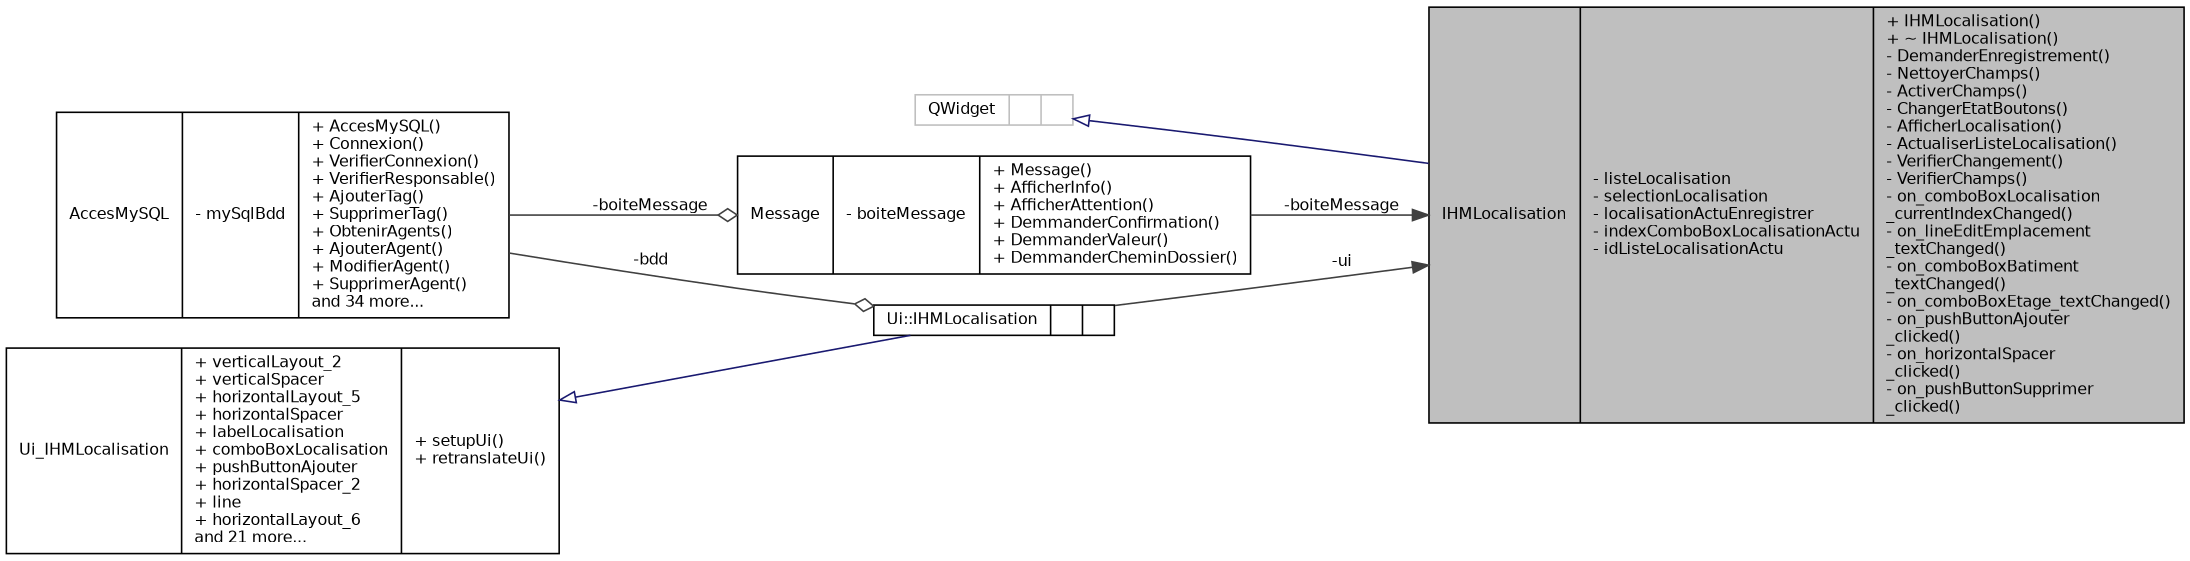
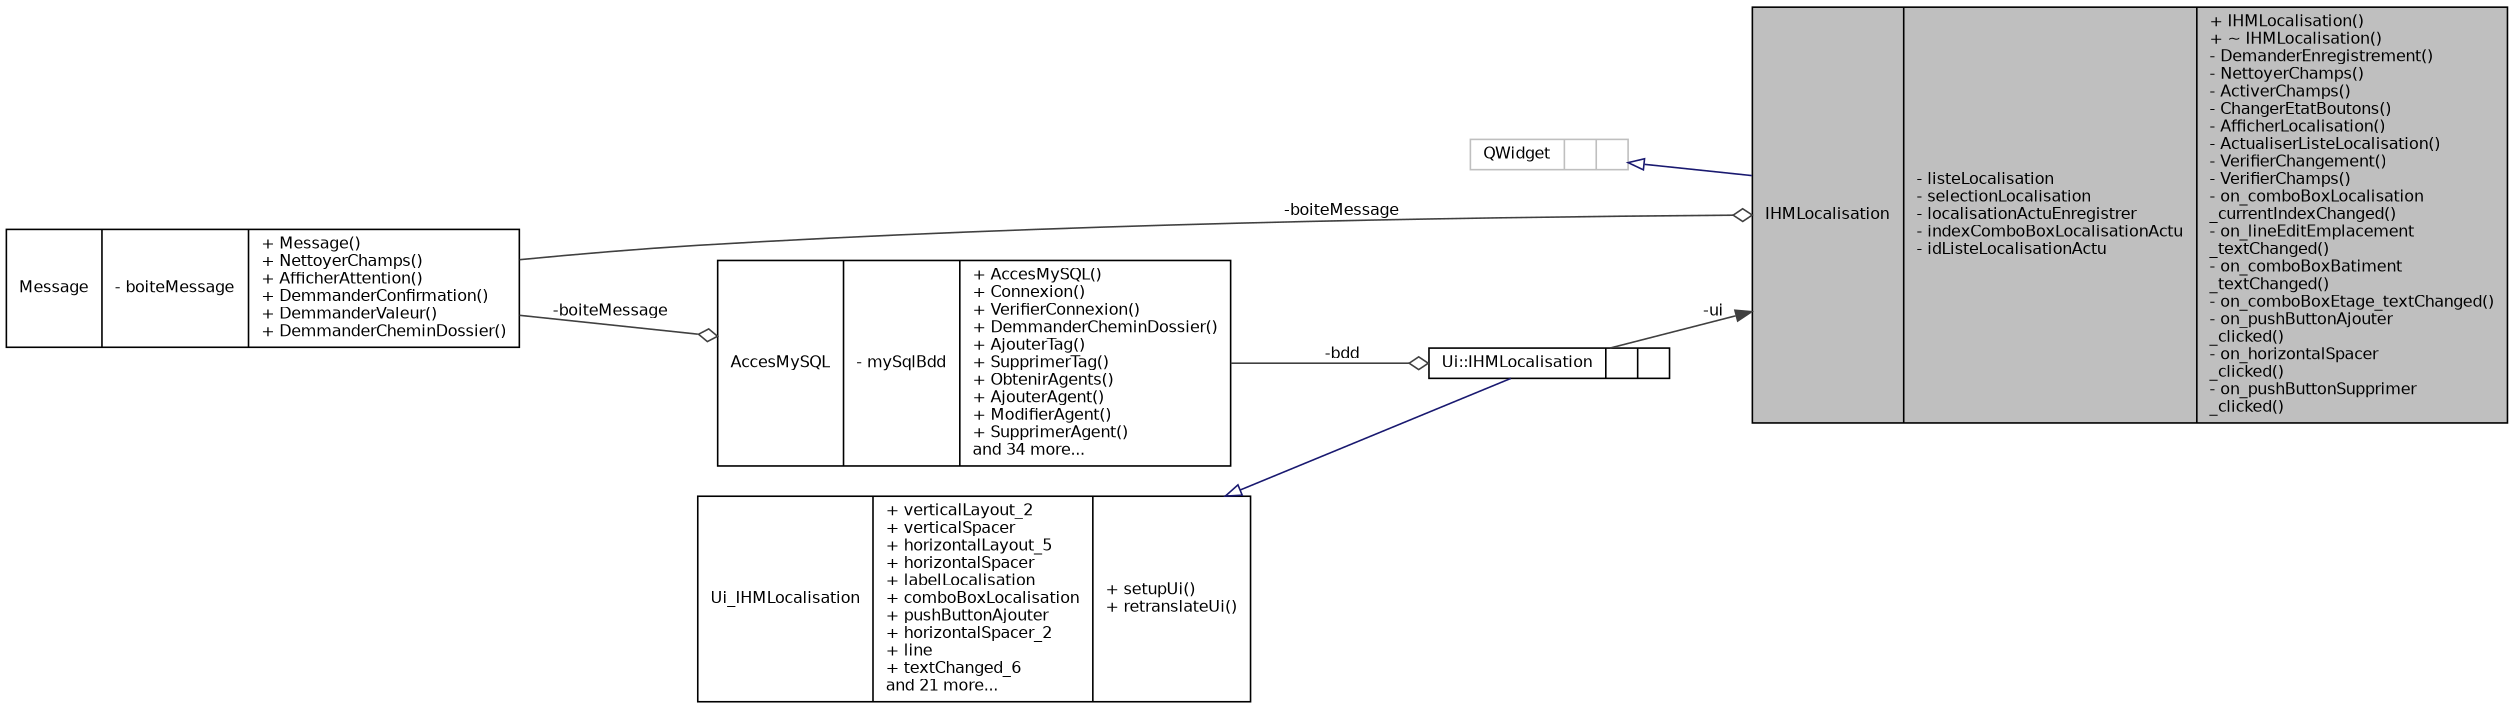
(404, 179) -> (1095, 327)
(1053, 188) -> (343, 261)
(614, 215) -> (609, 325)
(1331, 215) -> (1126, 226)
(278, 520) -> (953, 668)
